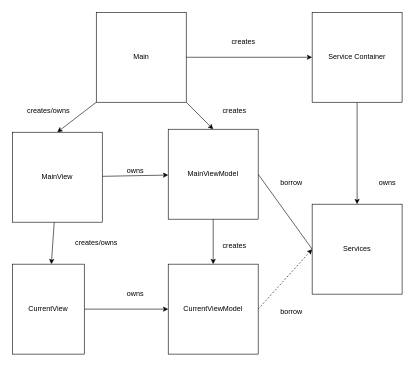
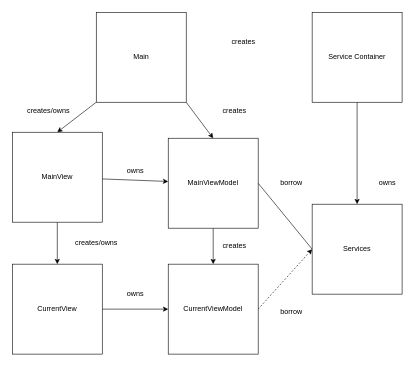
(306, 57) -> none
(213, 174) -> (213, 183)
(48, 309) -> (57, 309)
